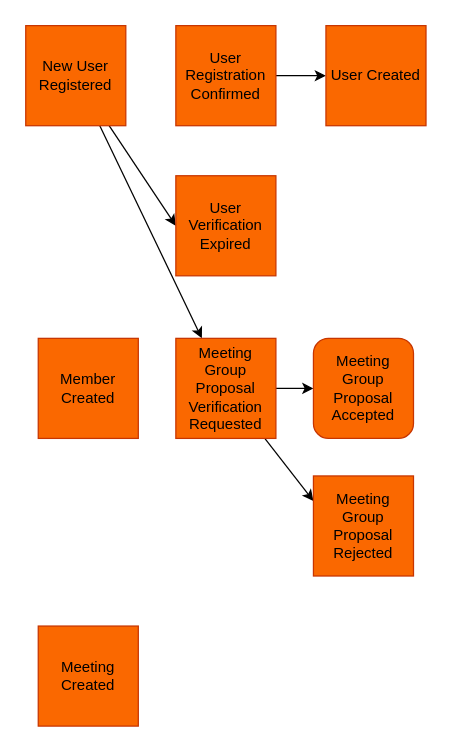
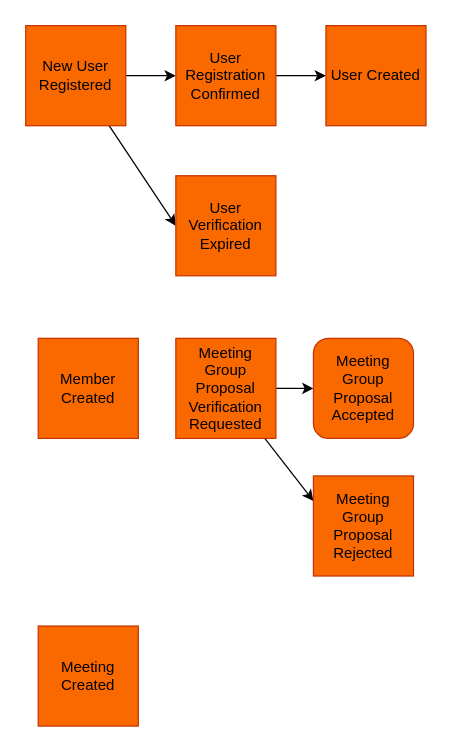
(149, 228) -> (147, 76)
